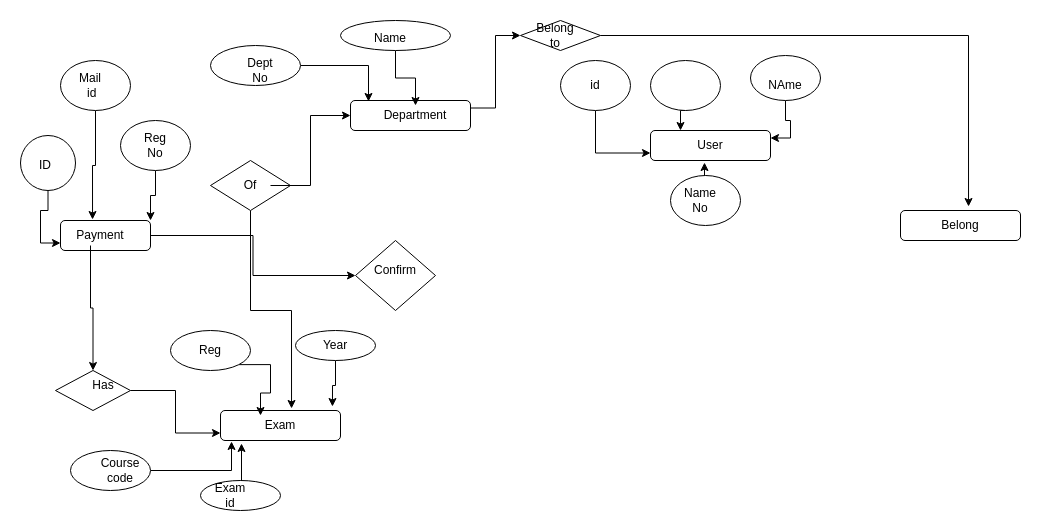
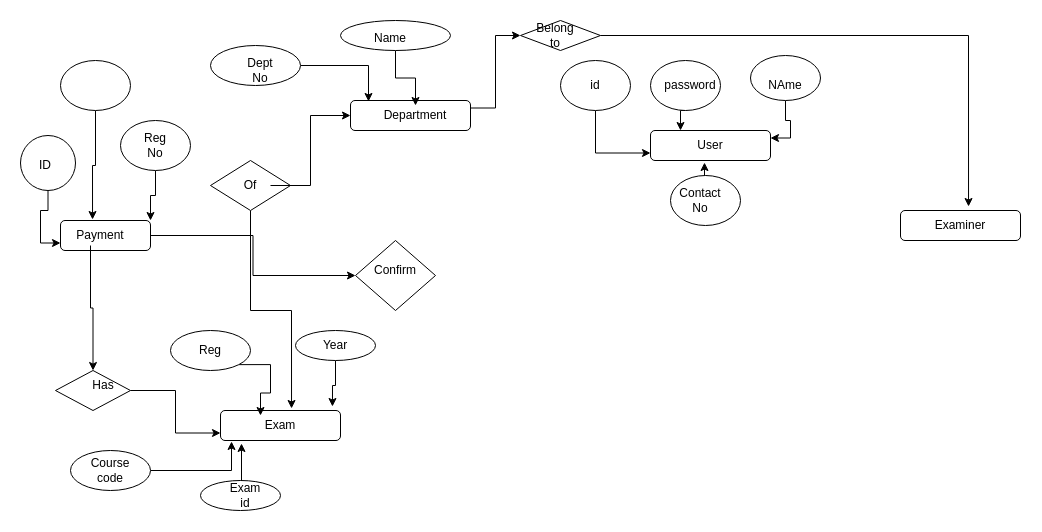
(91, 86) -> none
none -> (691, 86)
(701, 201) -> (701, 201)
(961, 226) -> (961, 226)
(121, 471) -> (111, 471)
(231, 496) -> (246, 496)
